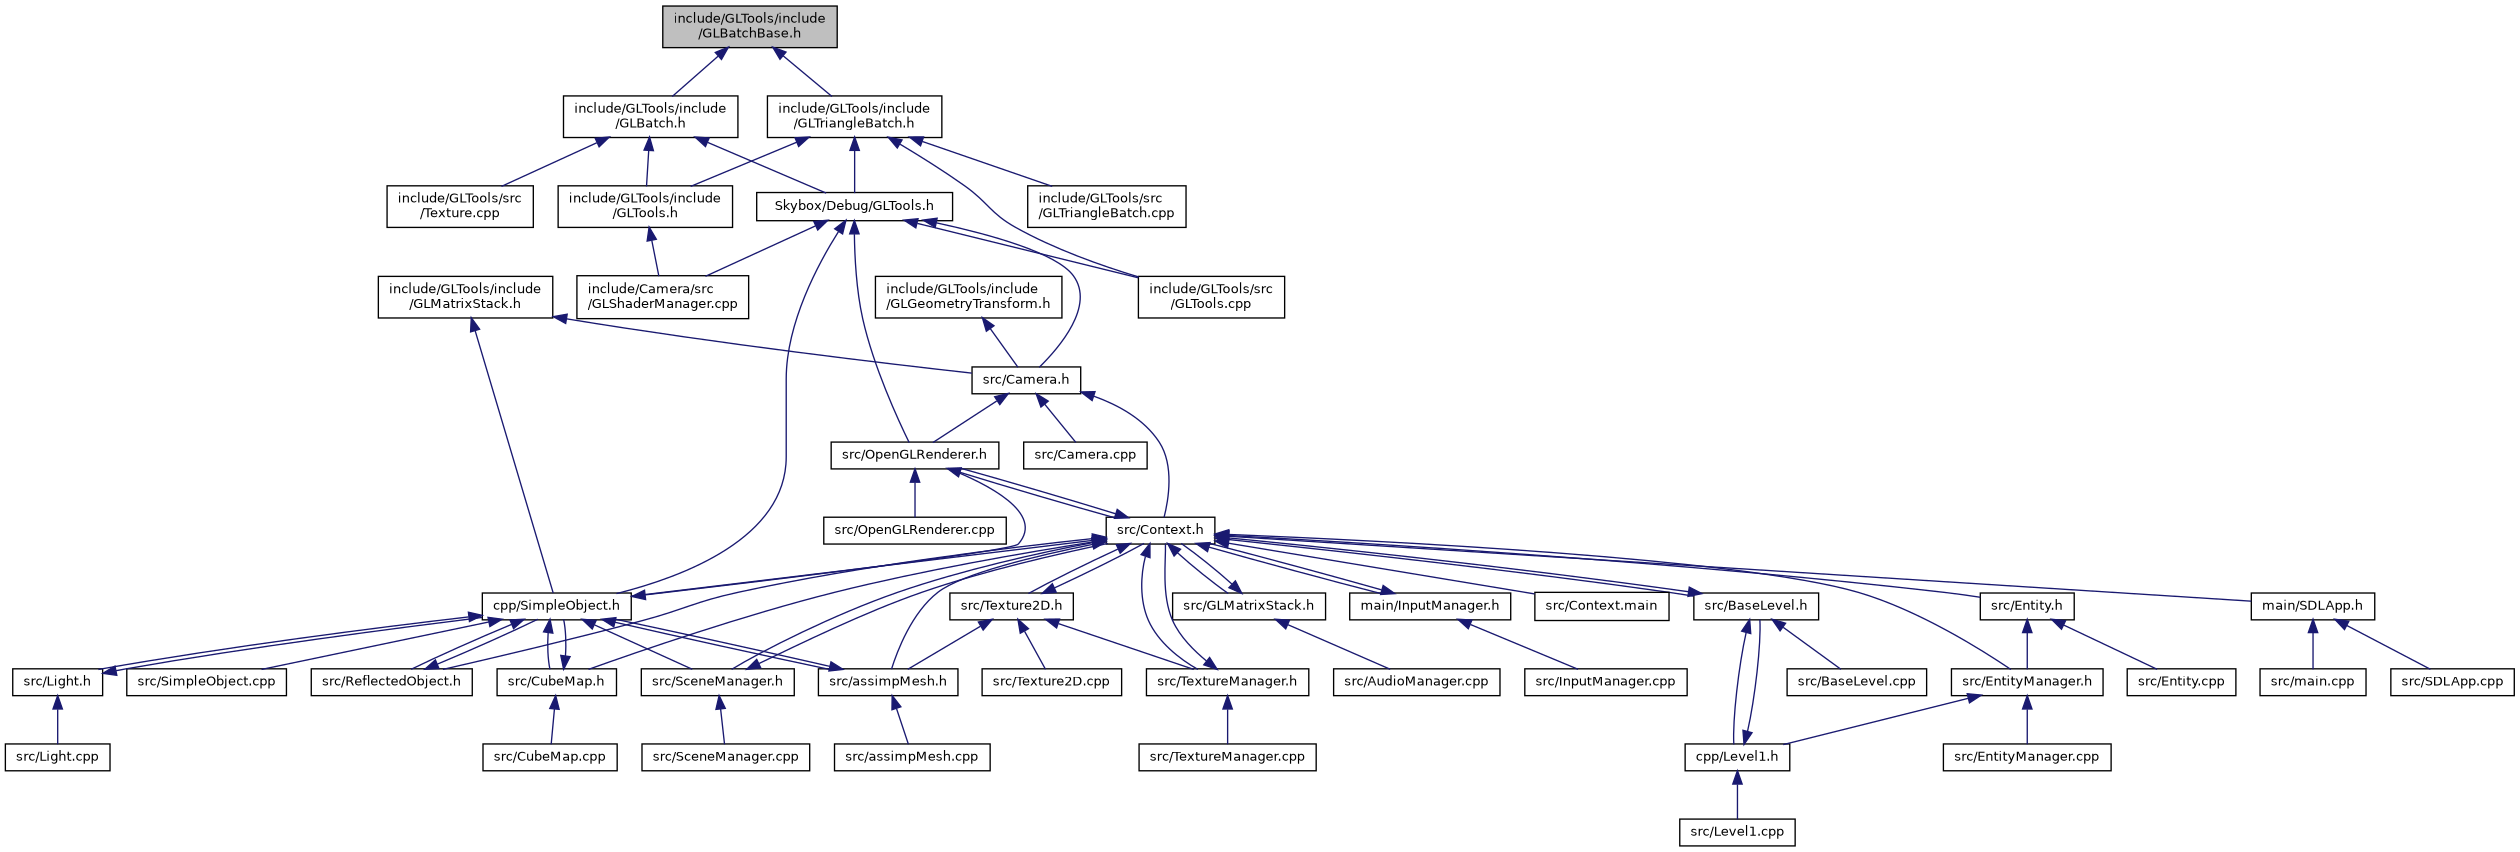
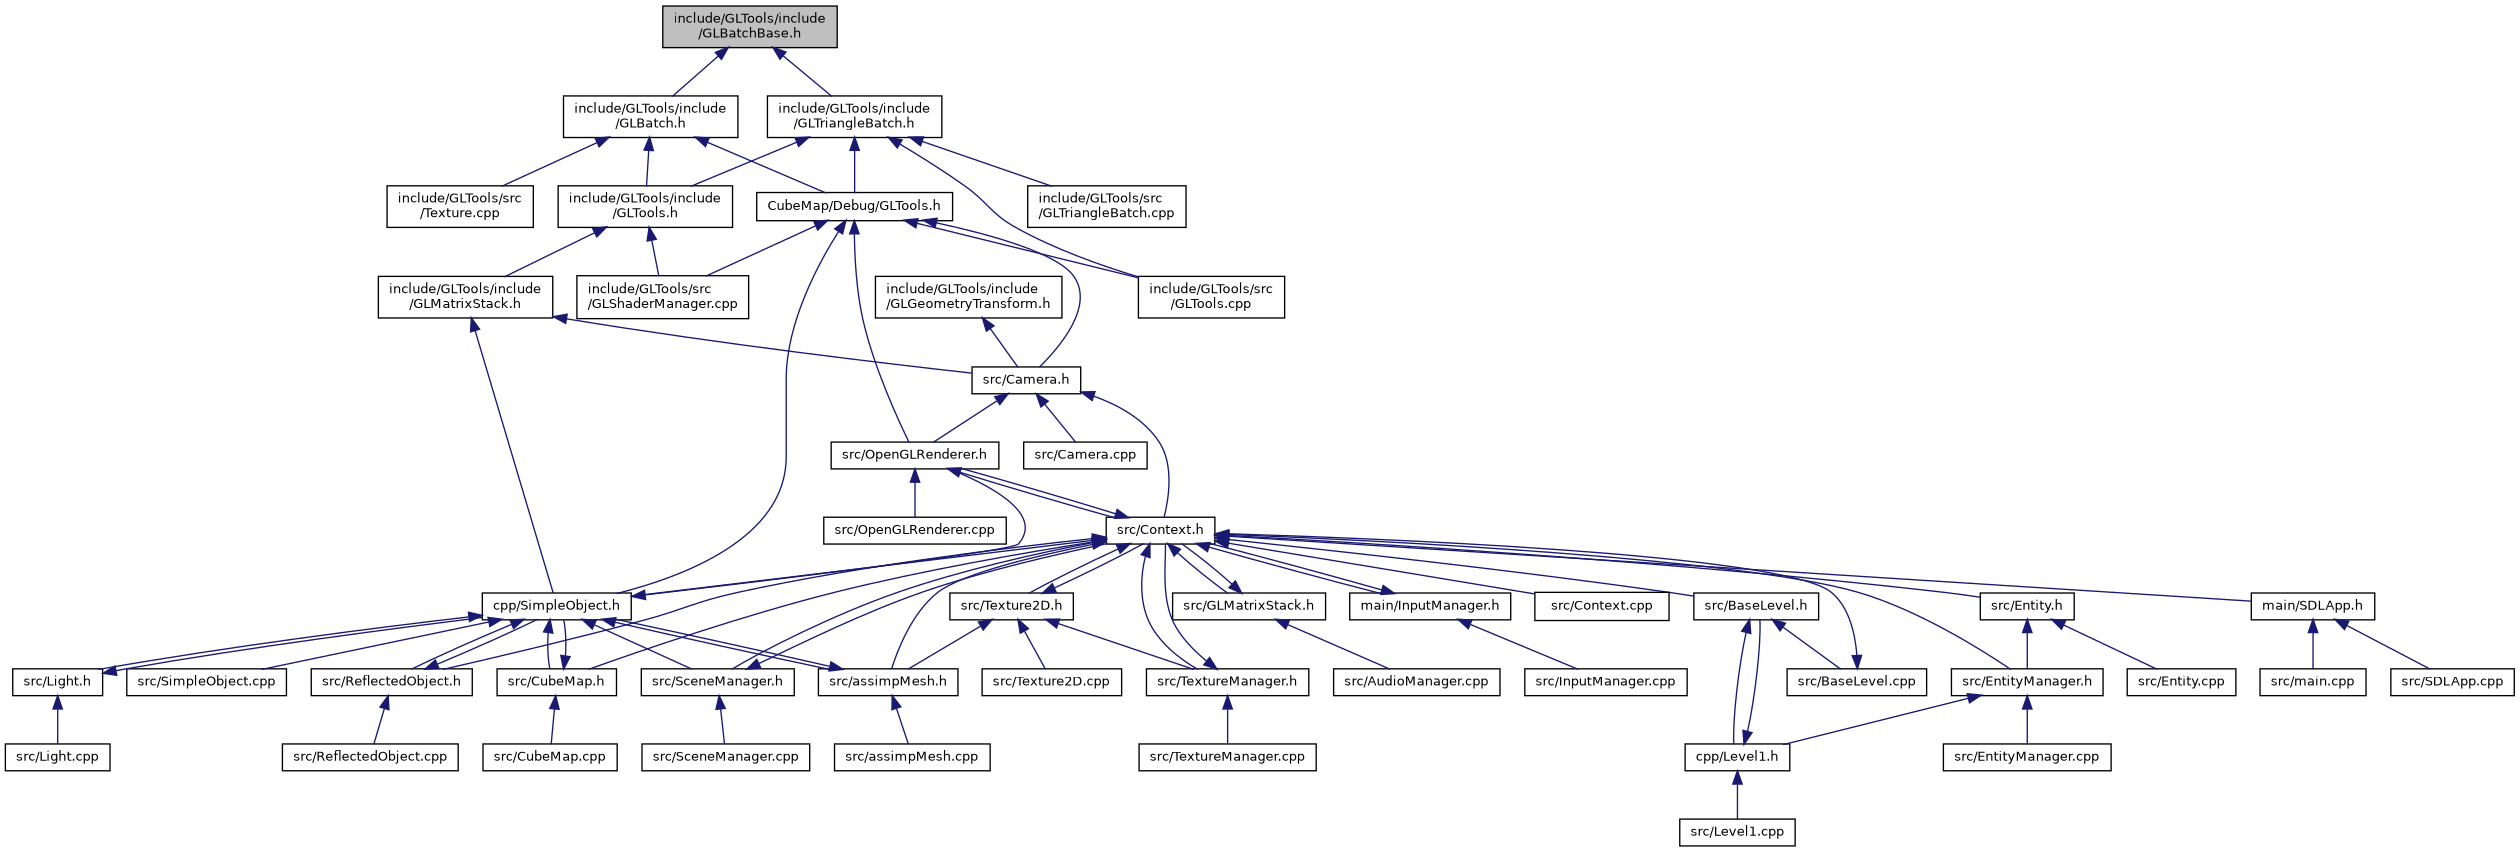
(855, 207) -> (855, 207)
none -> (549, 255)
(663, 297) -> (663, 297)
(1452, 562) -> (1560, 550)
(1602, 606) -> (1602, 606)
none -> (370, 757)
